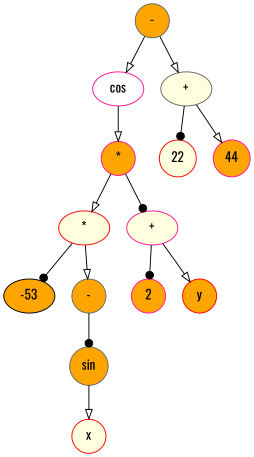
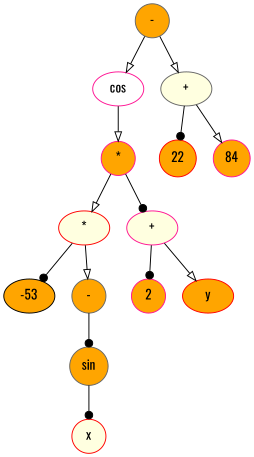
(178, 158) -> (178, 158)
(232, 158) -> (232, 158)
(200, 296) -> (208, 296)
(89, 397) -> (89, 398)
